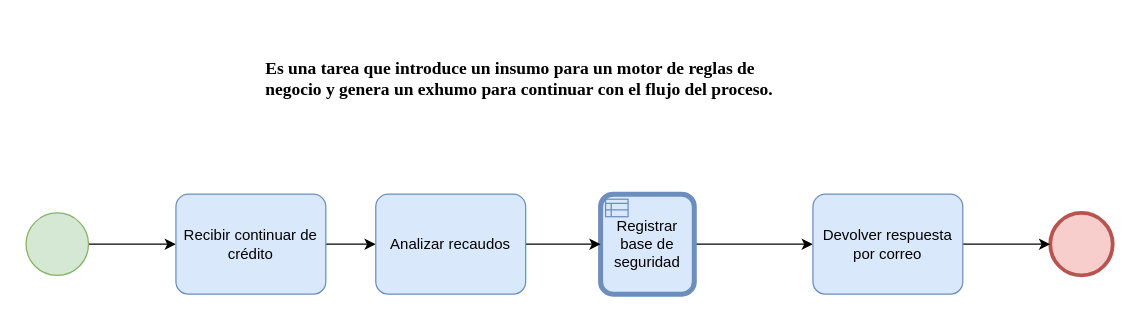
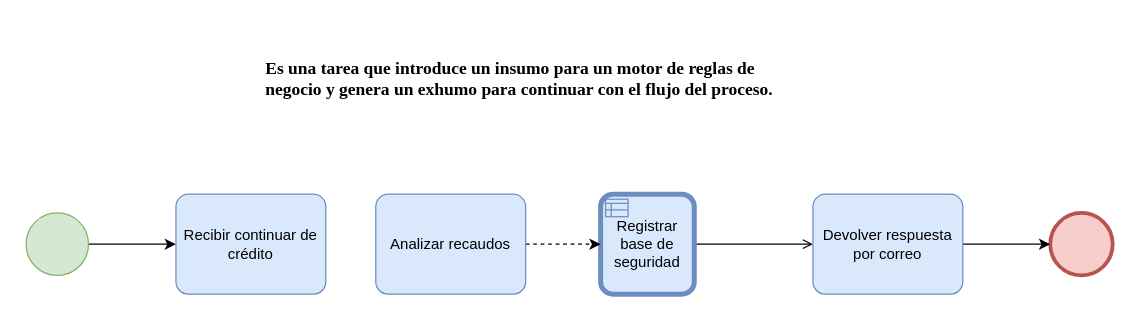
(347, 244) -> none
(560, 244) -> (560, 244)
(803, 244) -> (805, 244)
